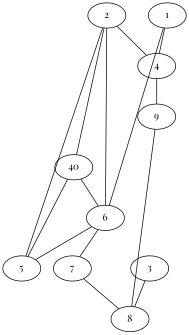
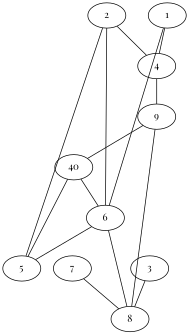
(90, 91) -> (115, 142)
(89, 243) -> (118, 268)
